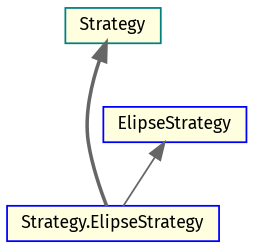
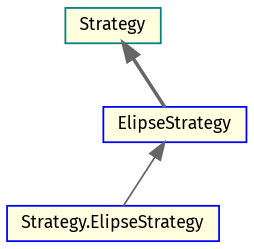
(87, 134) -> (149, 83)
